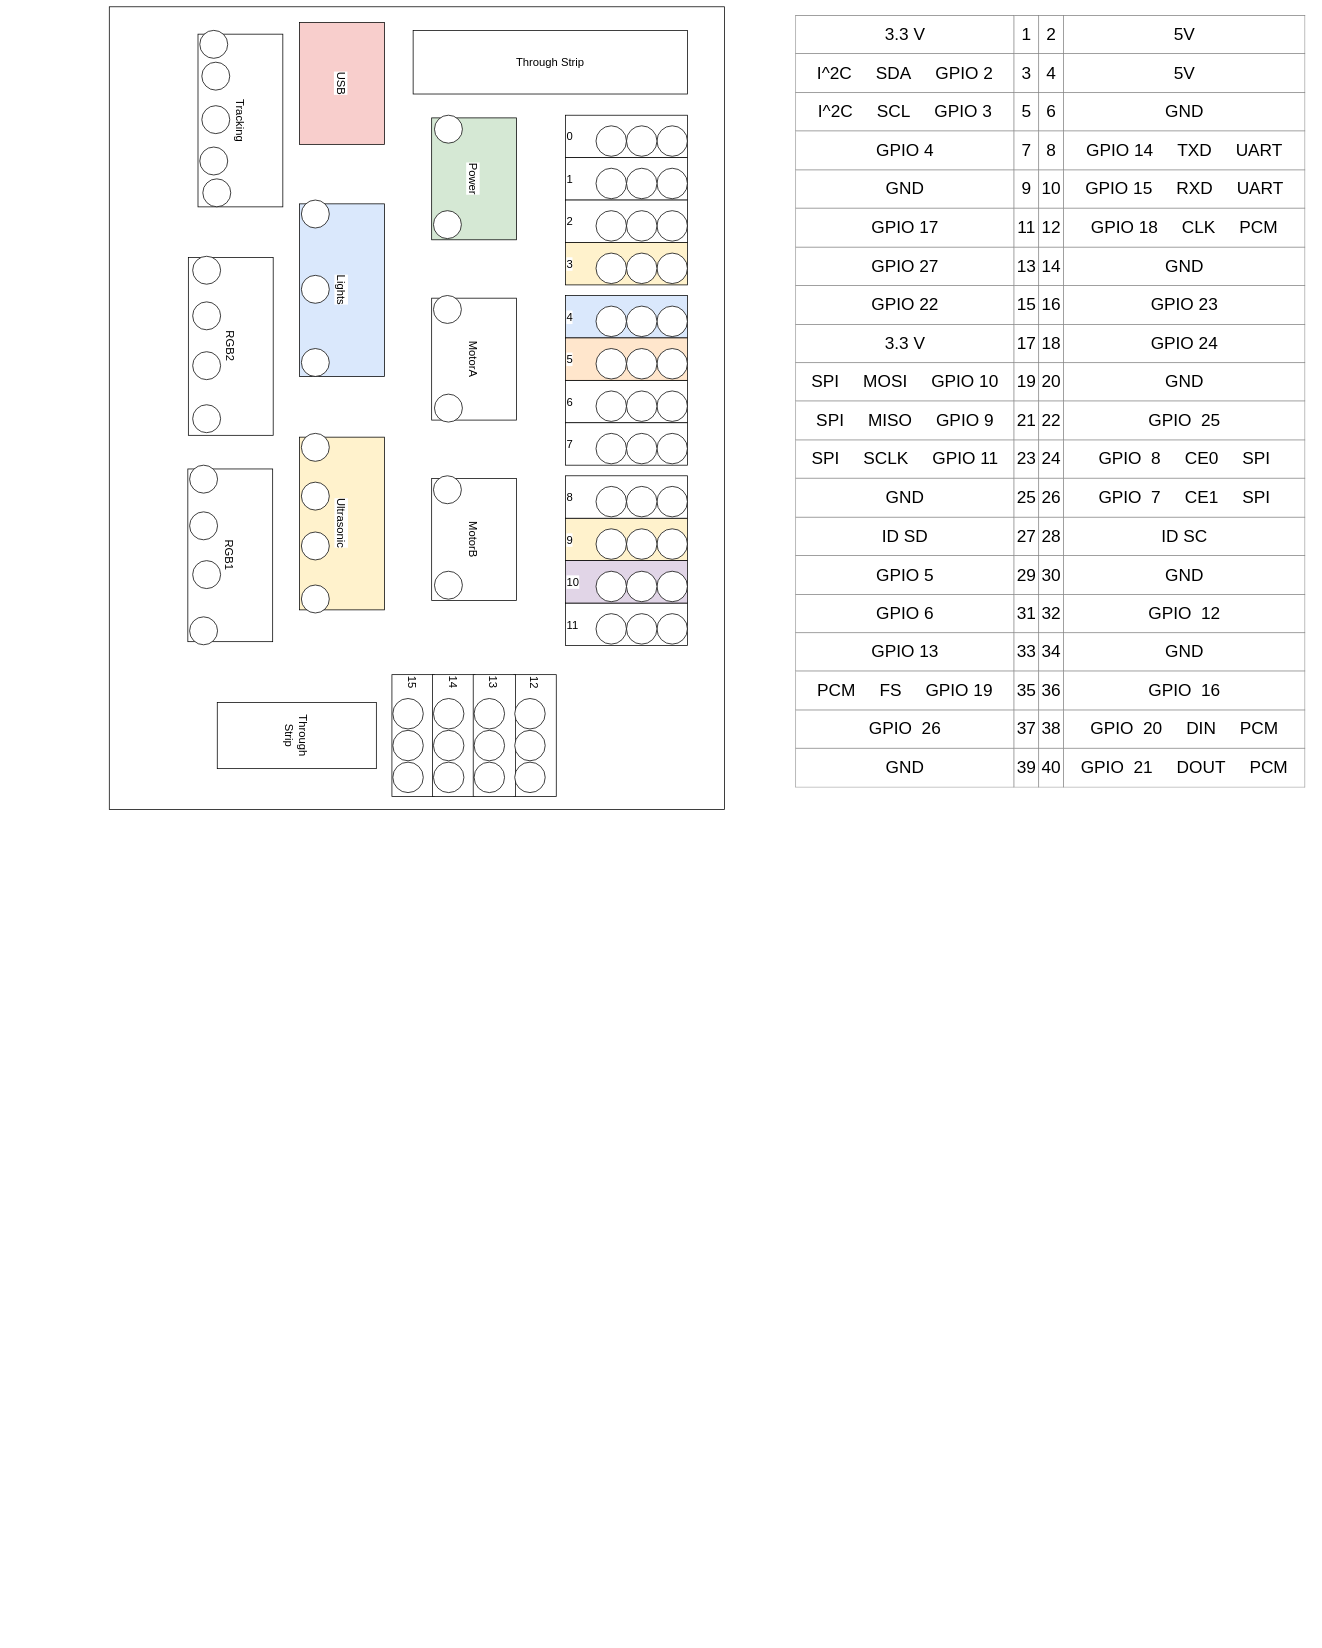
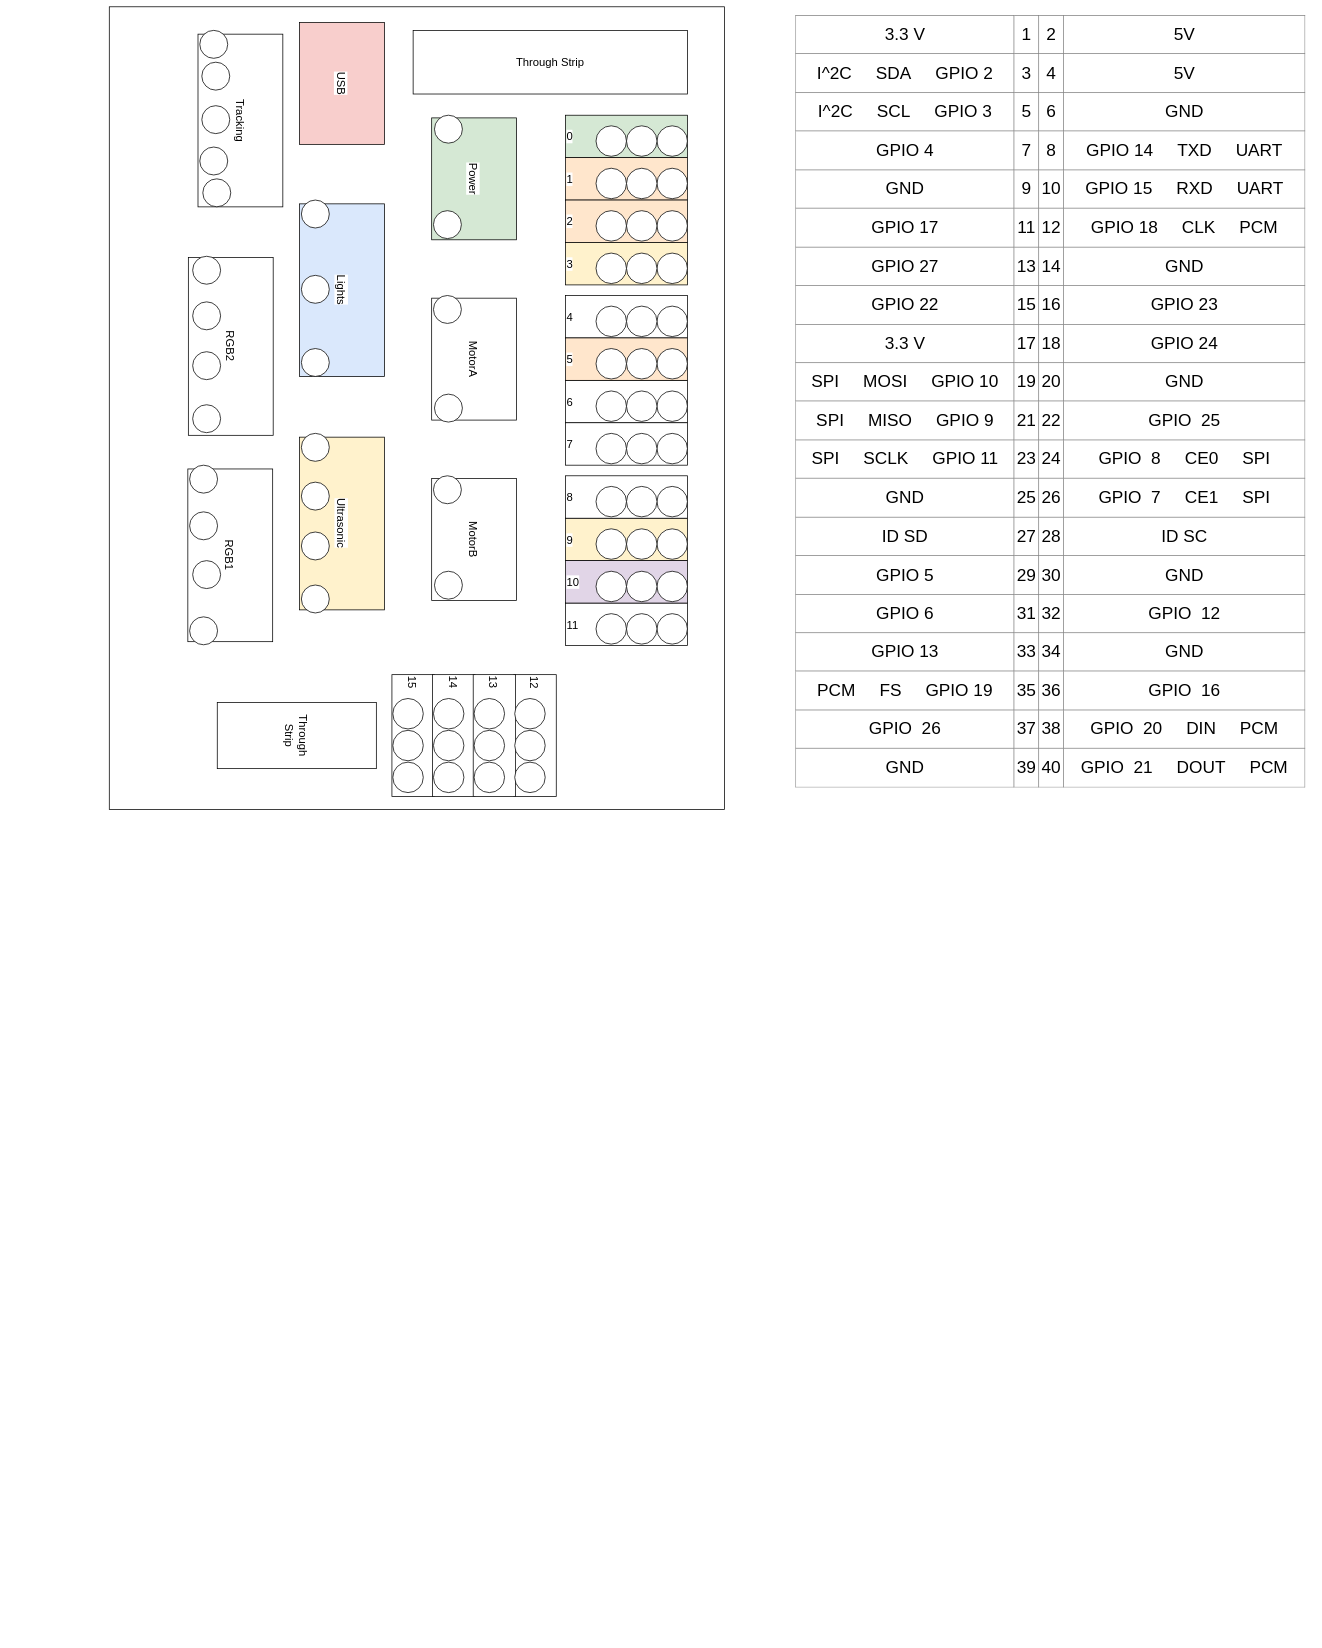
(570, 136) -> (570, 136)
(570, 179) -> (570, 179)
(570, 221) -> (570, 221)
(570, 317) -> (570, 317)
